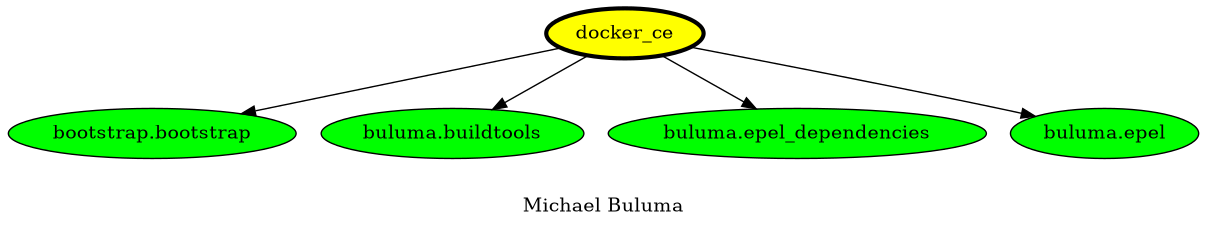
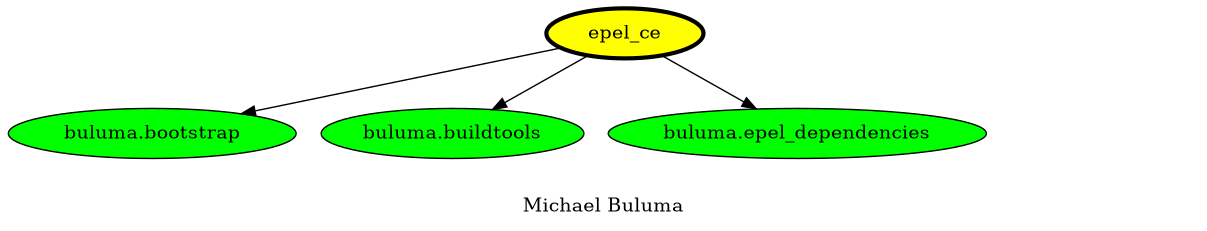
(625, 33) -> (625, 33)
(152, 133) -> (152, 133)
(1105, 133) -> none
